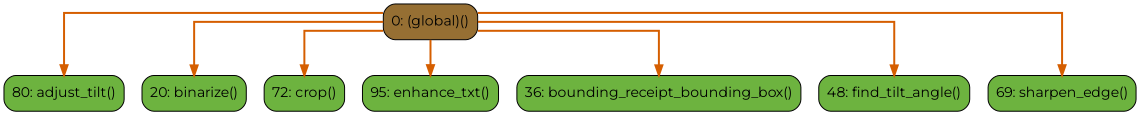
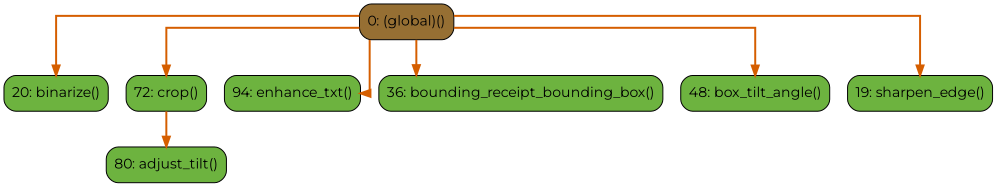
(197, 13) -> (166, 124)
(430, 93) -> (292, 93)
(894, 93) -> (755, 93)
(1062, 93) -> (920, 93)
